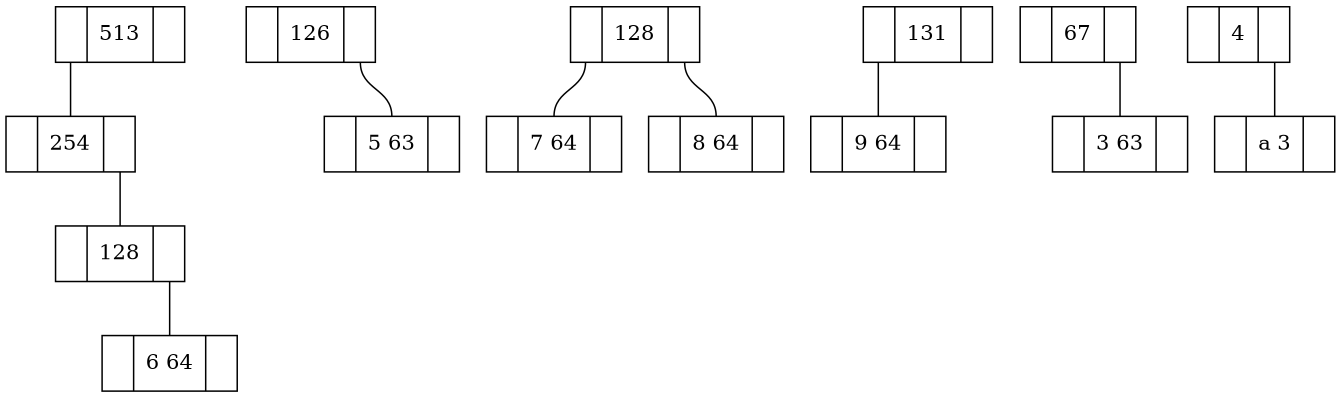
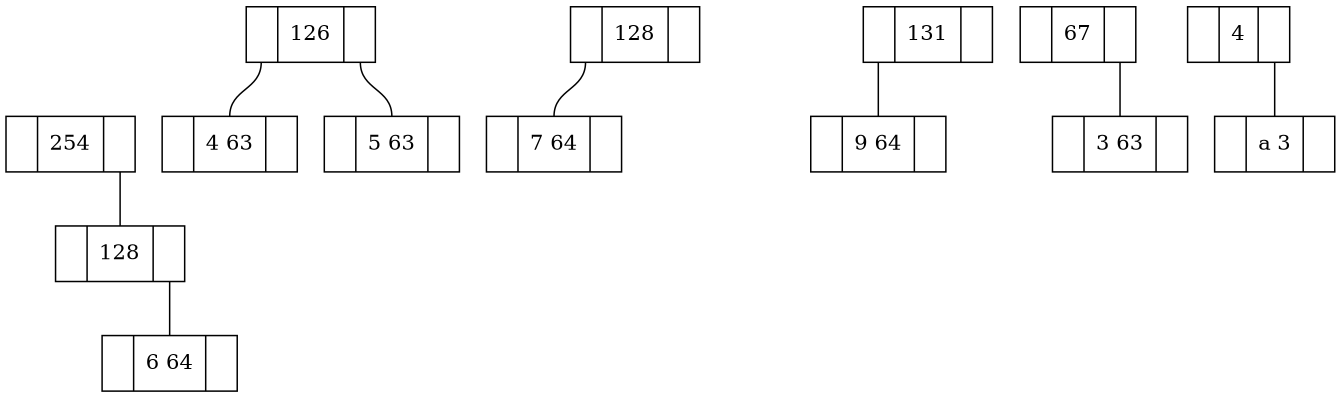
(120, 35) -> none
none -> (230, 144)
(716, 144) -> none
